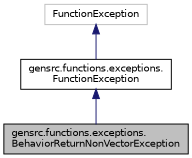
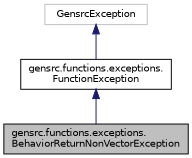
(96, 14) -> (96, 14)
